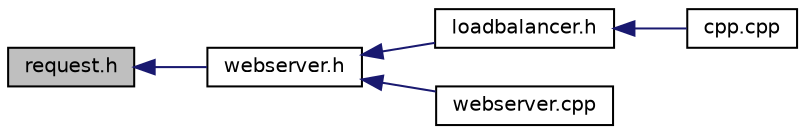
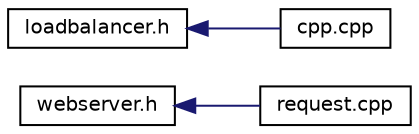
(408, 47) -> none
(71, 67) -> none
(525, 106) -> (336, 106)
